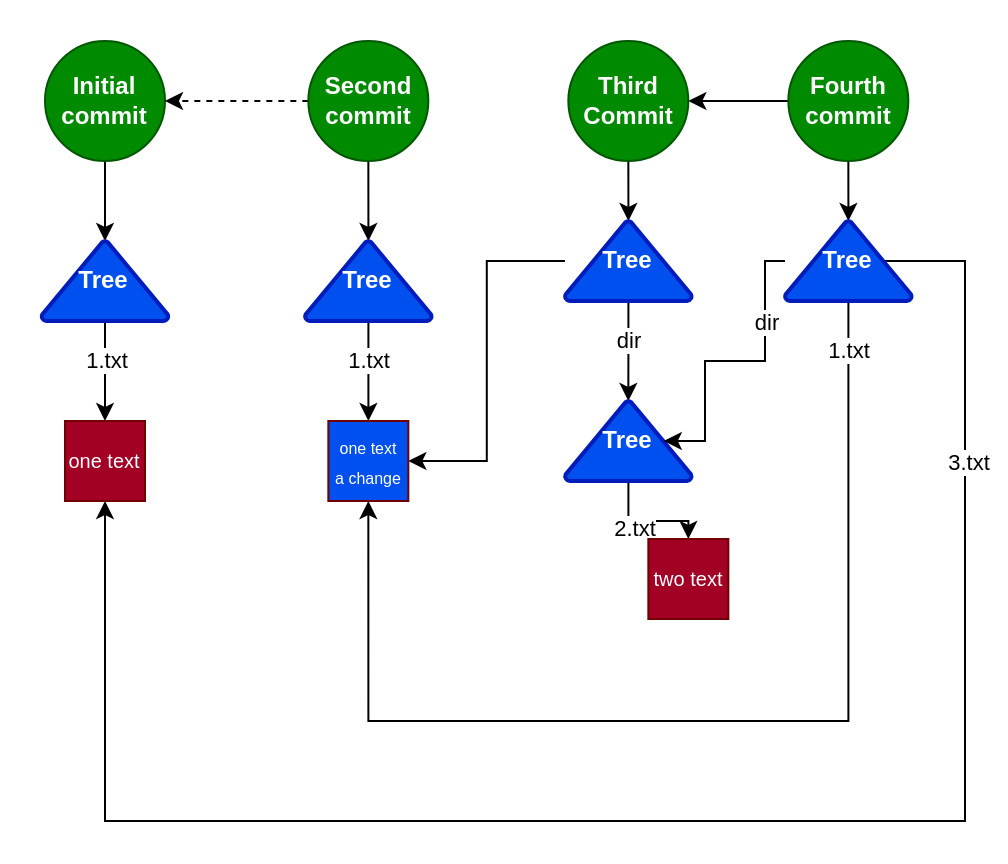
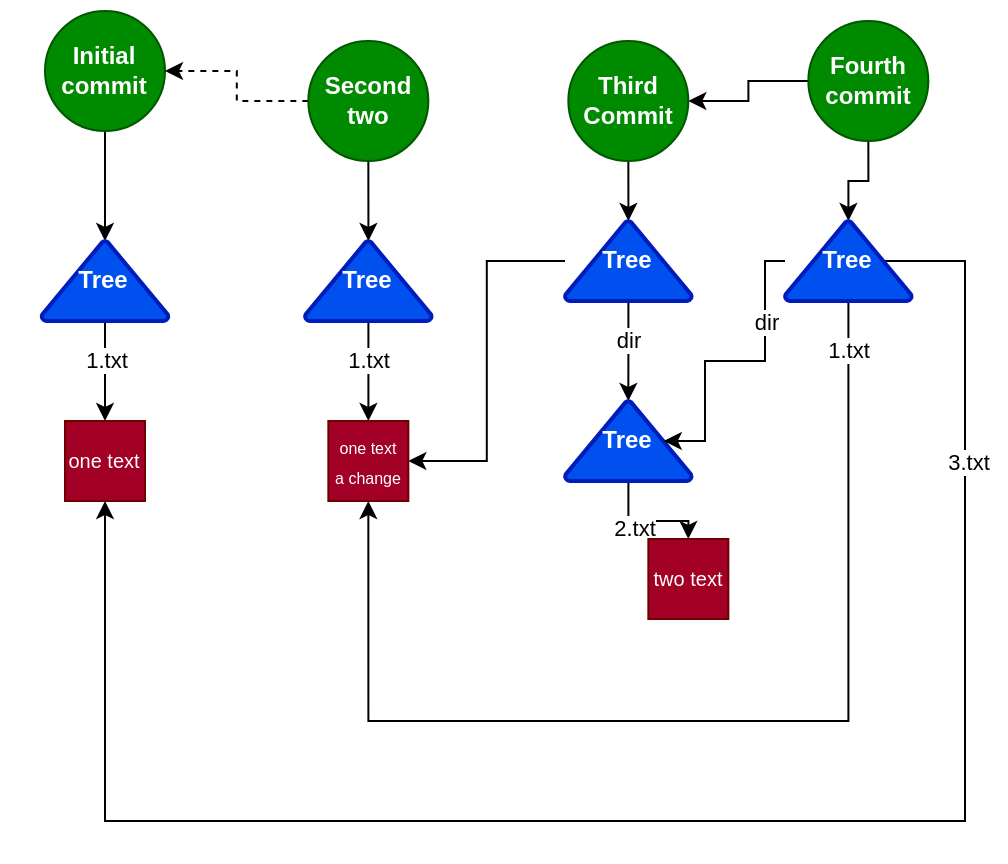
(105, 101) -> (105, 71)
(369, 101) -> (369, 101)
(848, 101) -> (868, 81)
(368, 461) -> (368, 461)
